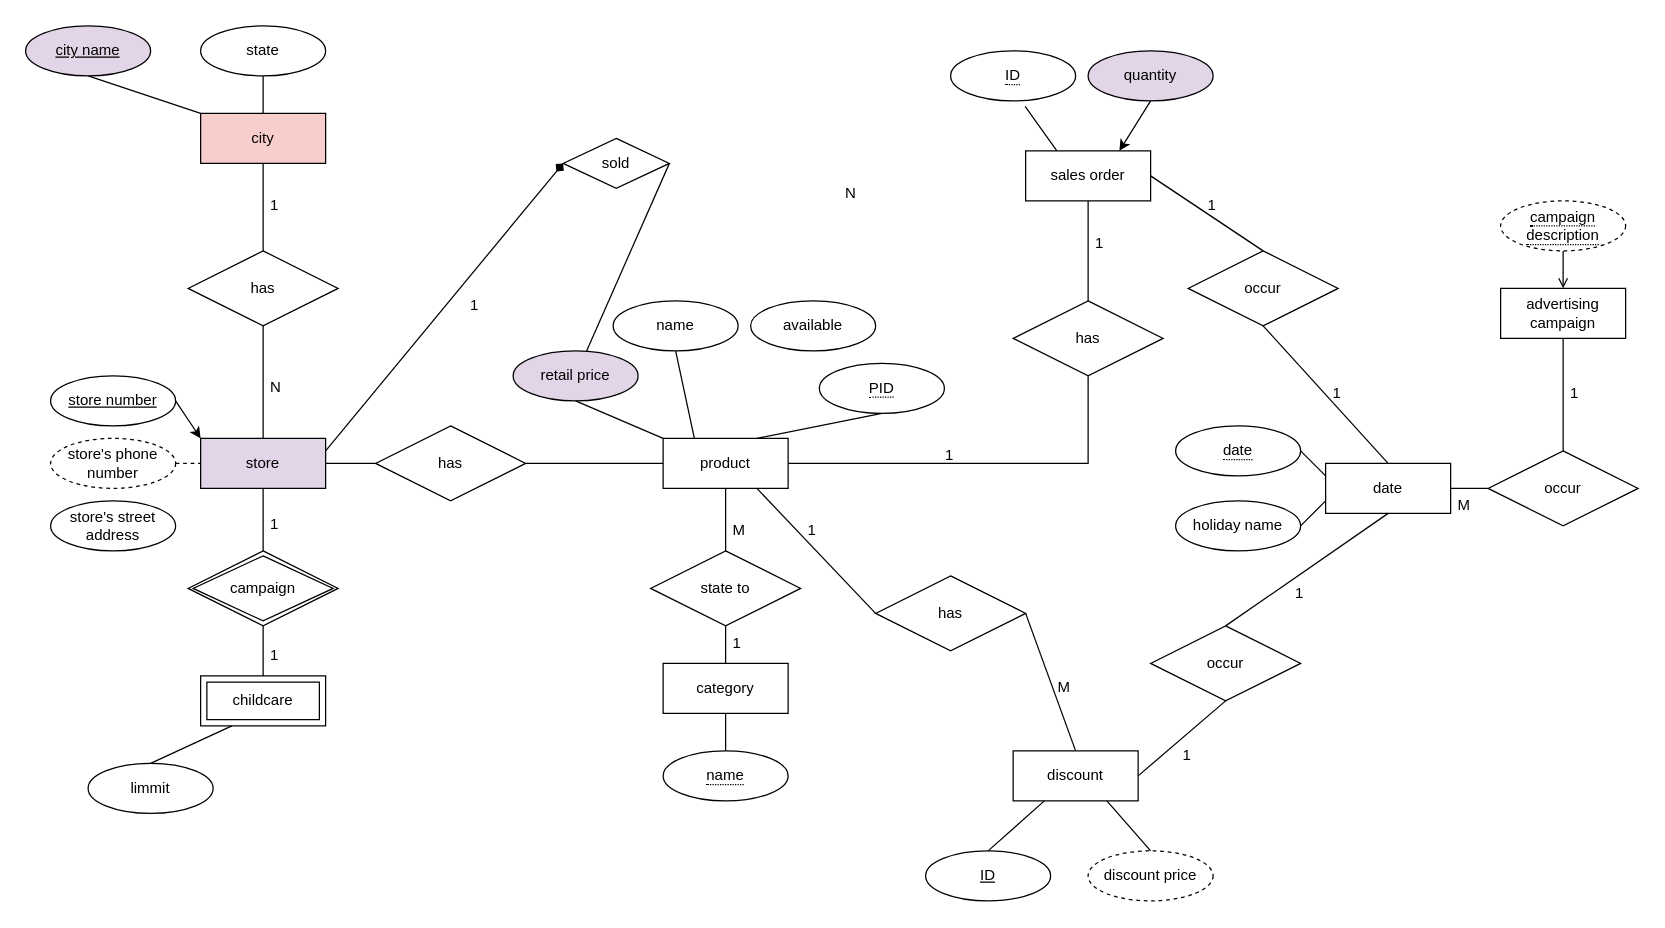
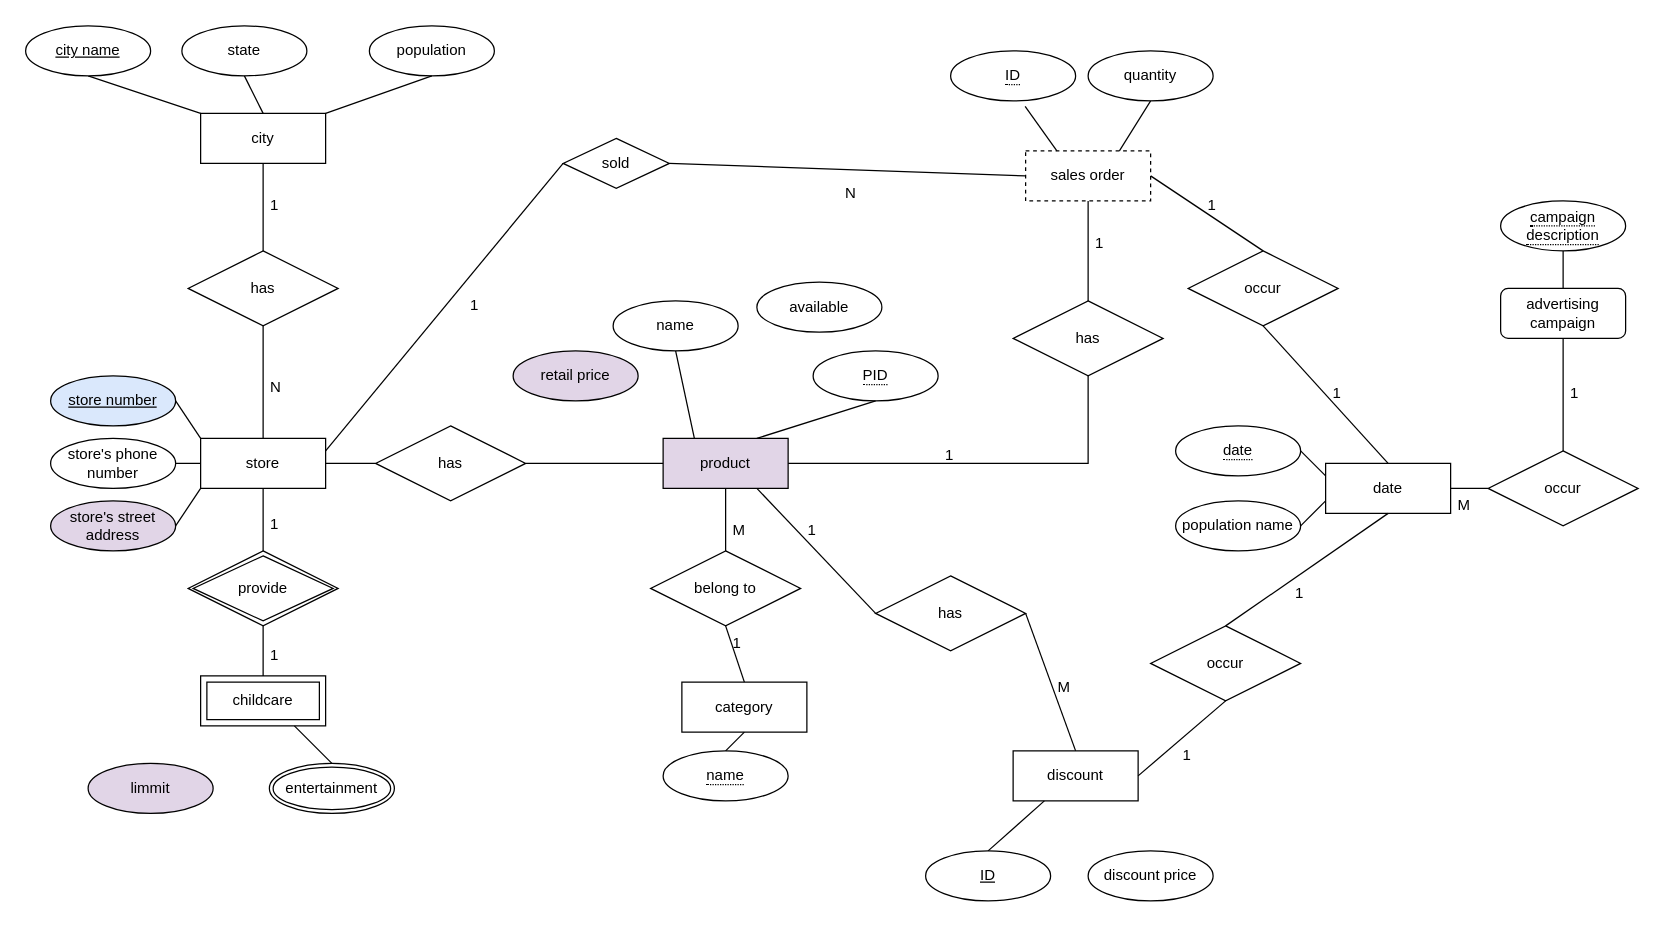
(88, 51) -> (88, 51)
(263, 51) -> (244, 51)
none -> (432, 51)
(1151, 76) -> (1151, 76)
none -> (379, 94)
(263, 138) -> (263, 138)
(1124, 143) -> (1122, 146)
(556, 171) -> (559, 168)
(1088, 176) -> (1088, 176)
(1563, 226) -> (1563, 226)
(628, 257) -> (848, 169)
(1563, 282) -> (1563, 283)
(1563, 313) -> (1563, 313)
(813, 326) -> (819, 307)
(882, 388) -> (876, 376)
(113, 401) -> (113, 401)
(620, 420) -> none
(195, 430) -> (197, 432)
(113, 463) -> (113, 463)
(188, 463) -> (188, 463)
(263, 463) -> (263, 463)
(726, 463) -> (726, 463)
none -> (188, 507)
(113, 526) -> (113, 526)
(1238, 526) -> (1238, 526)
(263, 588) -> (263, 588)
(726, 588) -> (726, 588)
(726, 688) -> (744, 707)
none -> (313, 744)
(191, 745) -> none
(151, 788) -> (151, 788)
none -> (332, 788)
(1129, 826) -> none
(1151, 876) -> (1151, 876)
